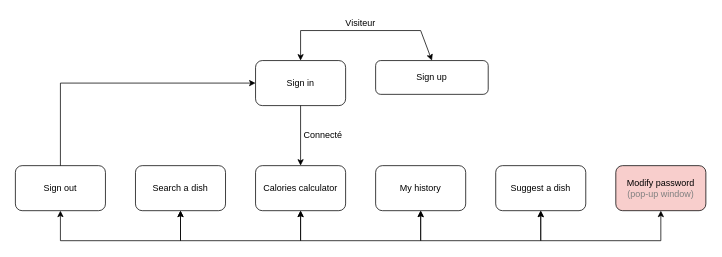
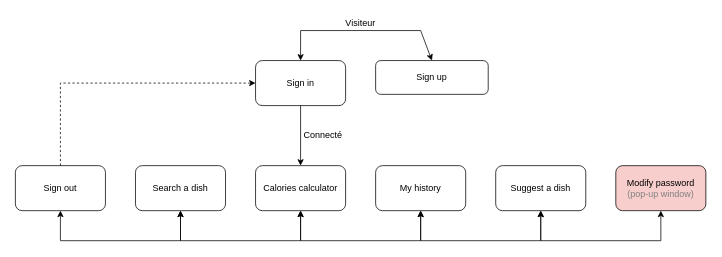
(113, 83) -> (113, 83)
